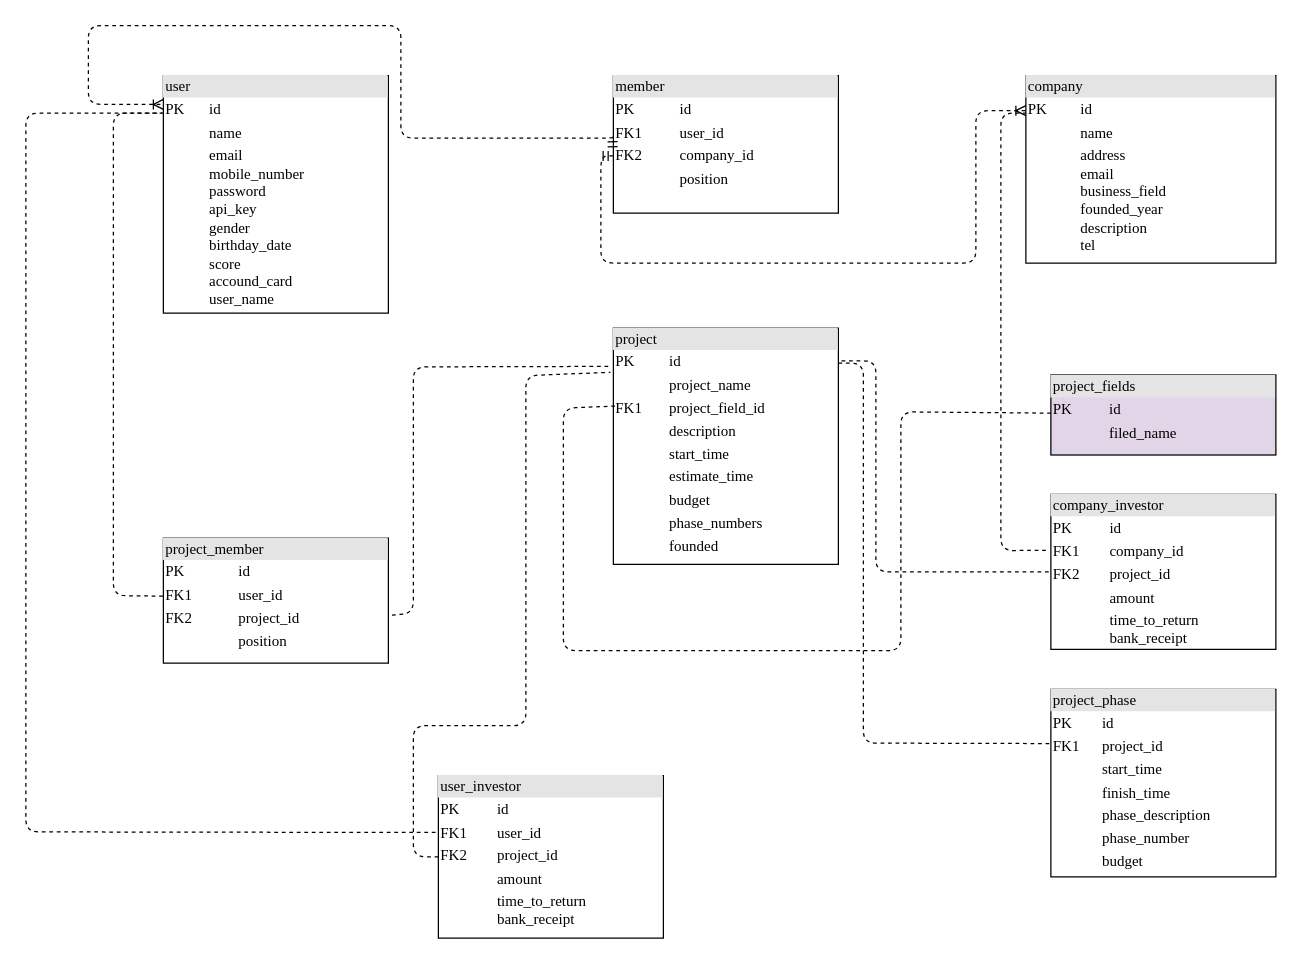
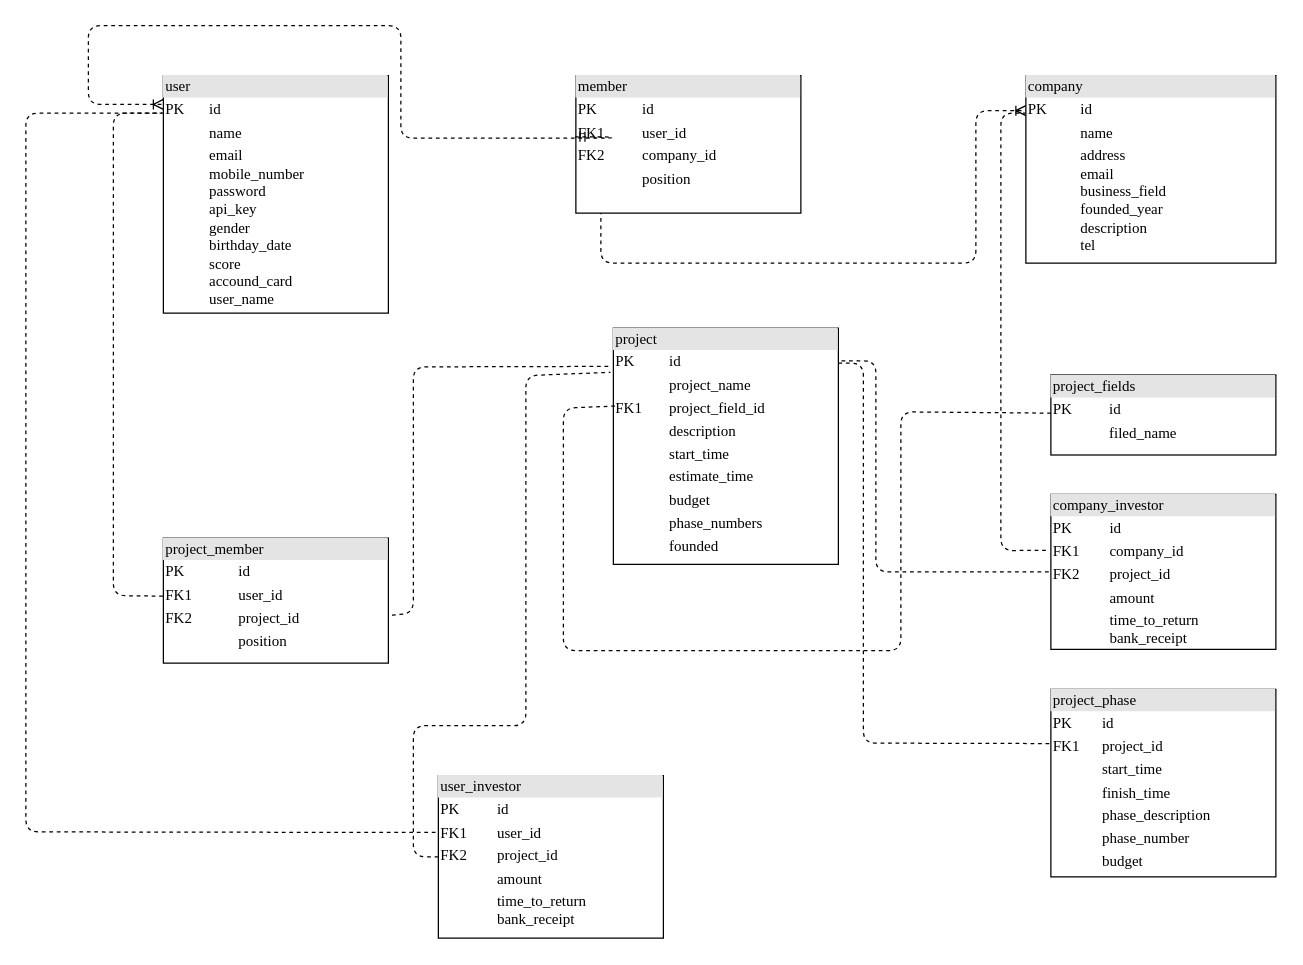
(726, 144) -> (688, 144)
(1163, 415) -> (1163, 415)
